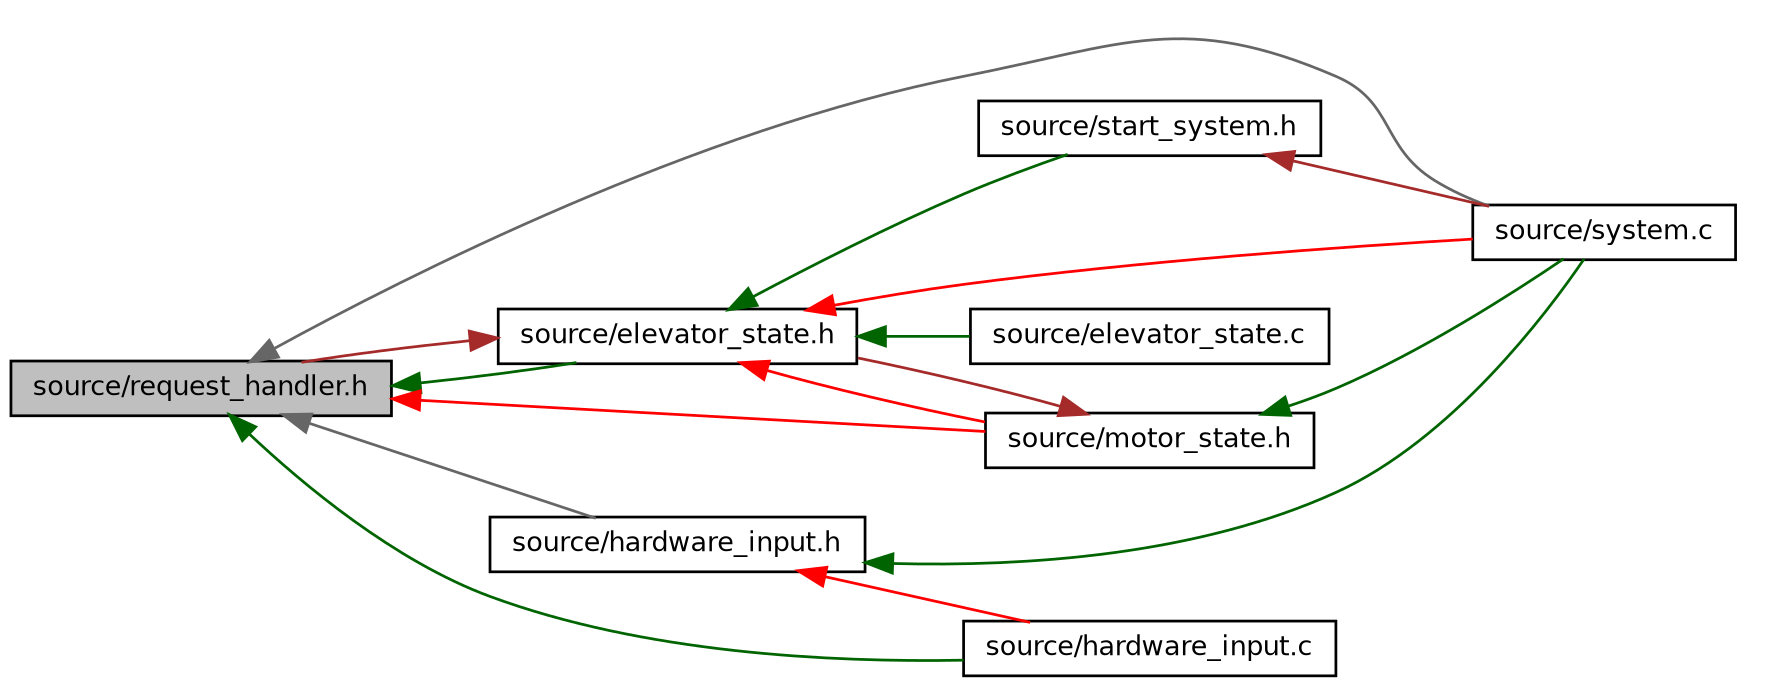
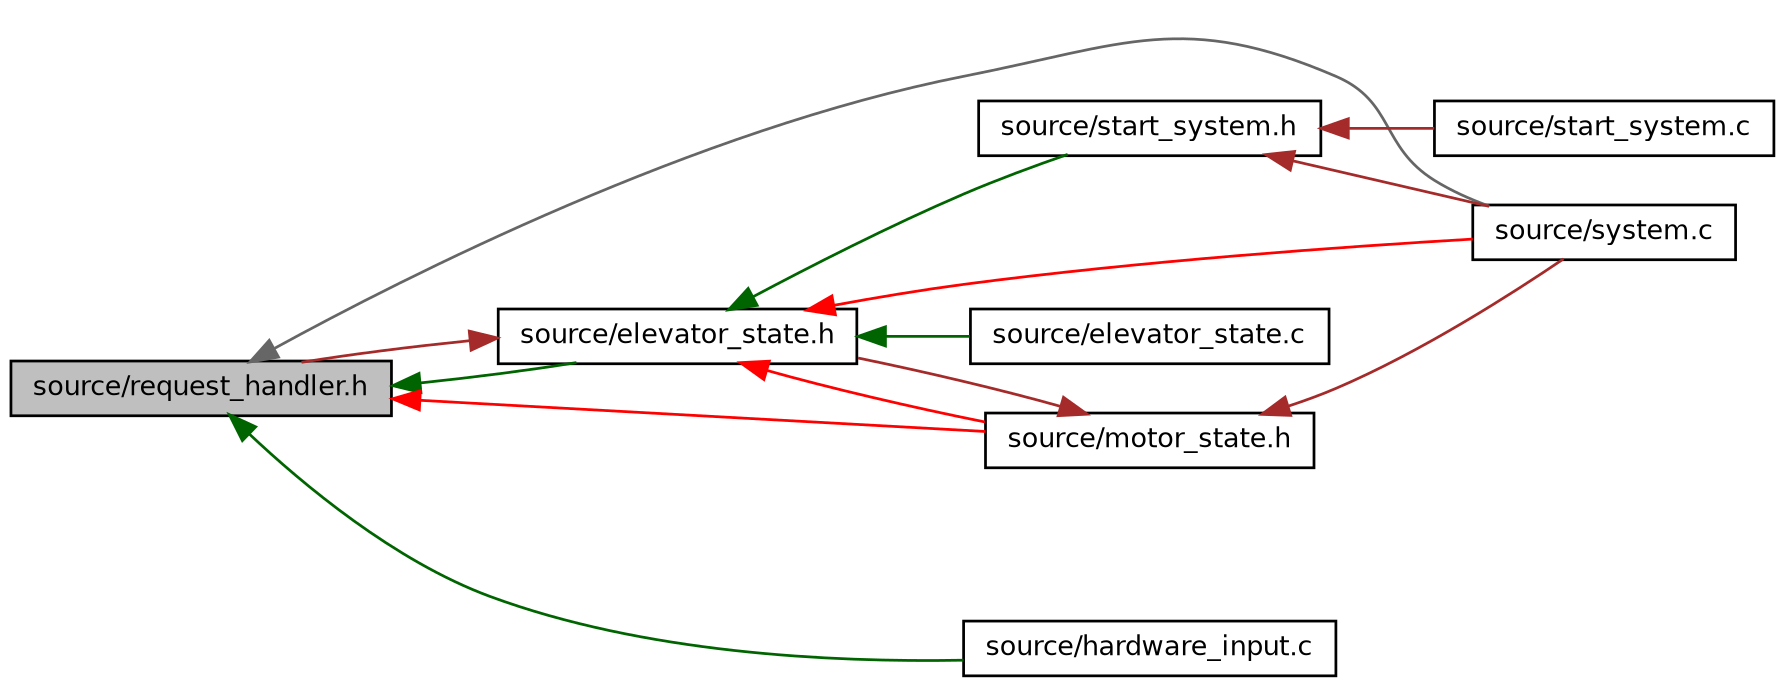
none -> (1604, 128)
(1431, 341) -> (1431, 341)
(678, 544) -> none
